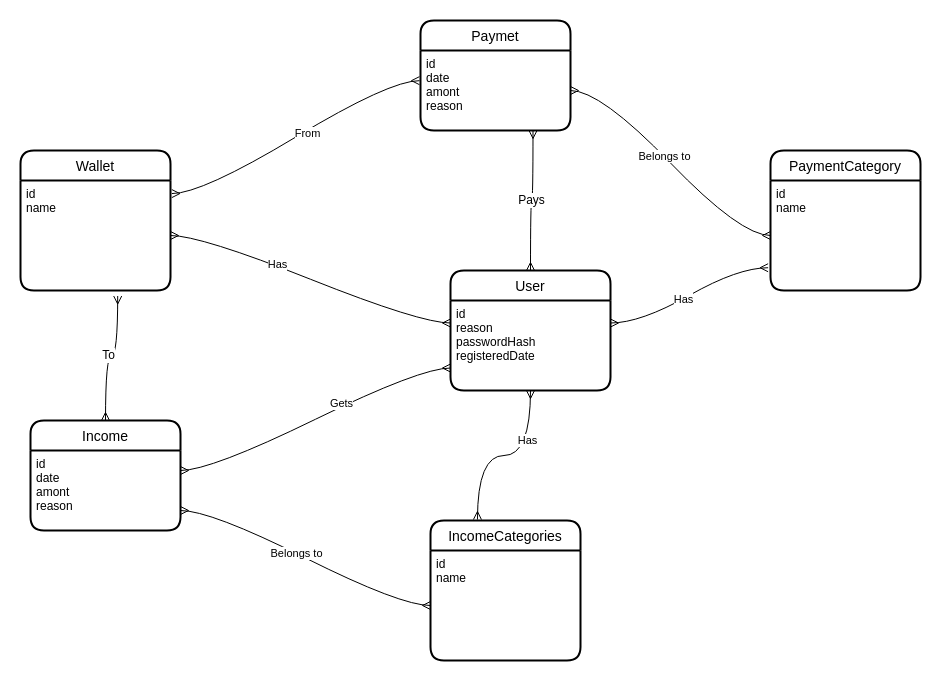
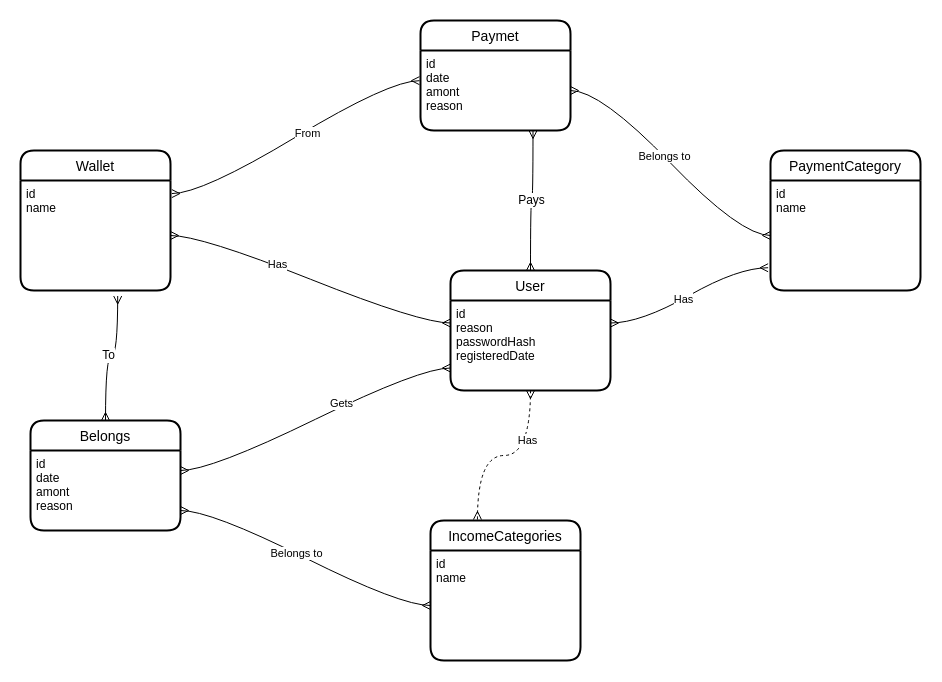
(105, 436) -> (105, 436)
(484, 472) -> (484, 472)
